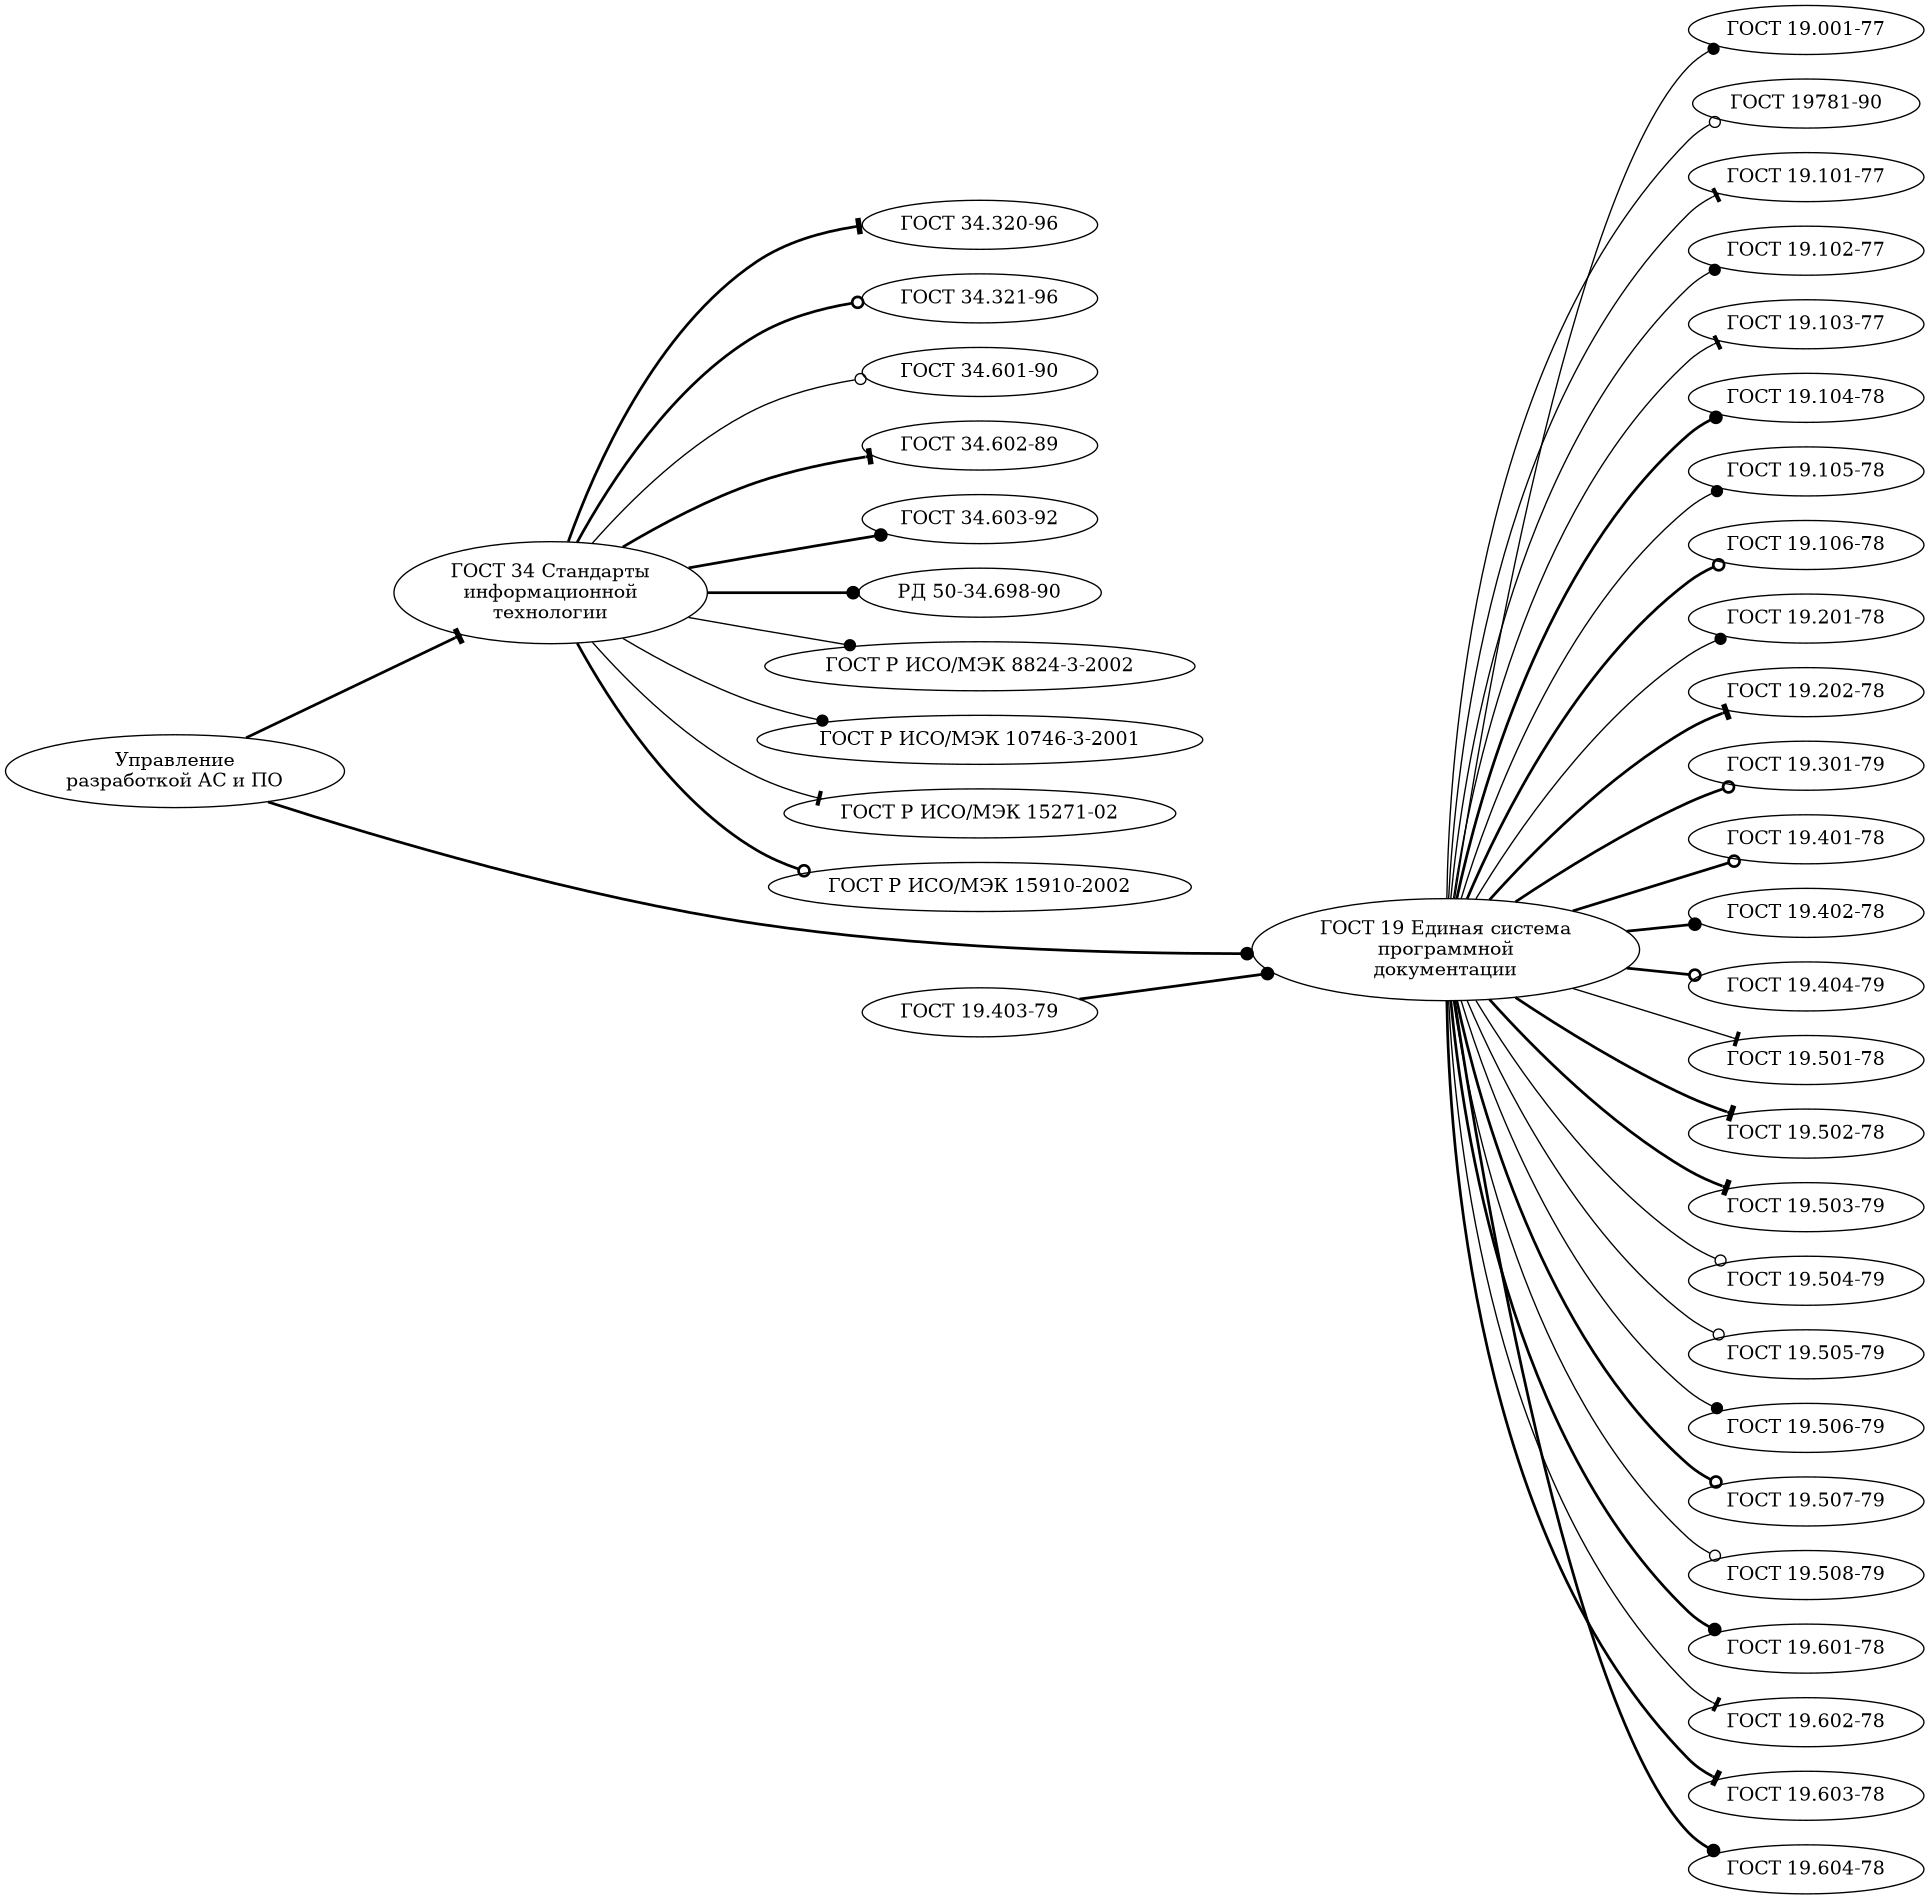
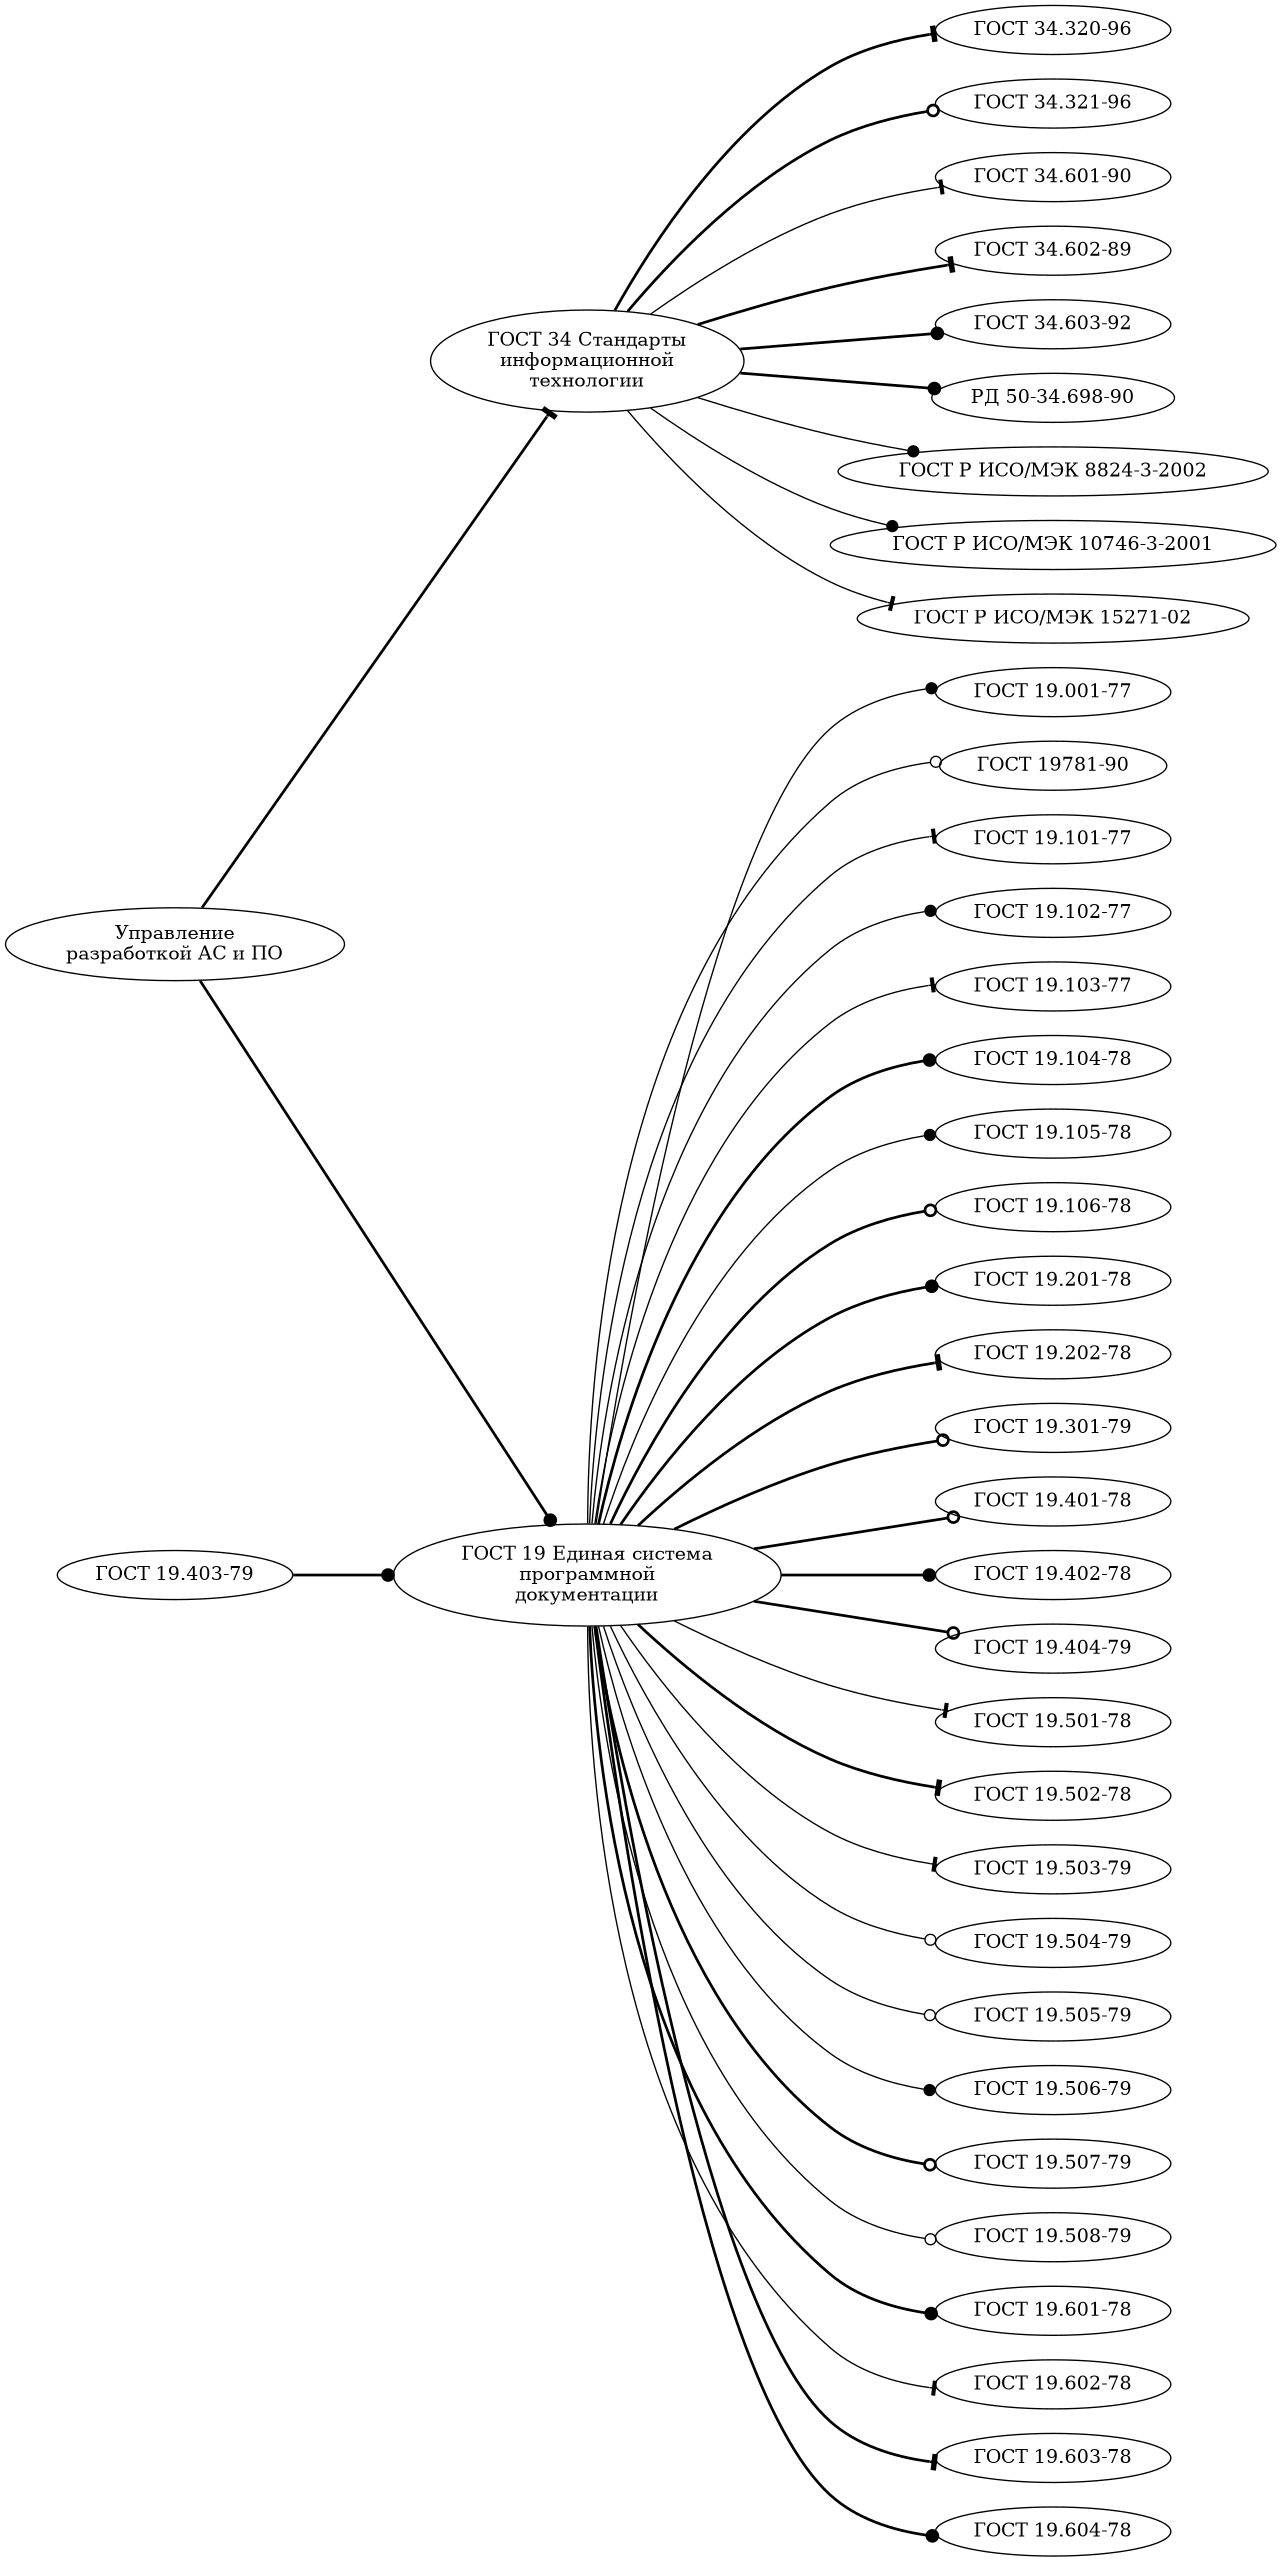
(709, 437) -> (786, 233)
(1580, 755) -> (751, 1374)
(980, 887) -> none
(1597, 1105) -> (752, 1777)
